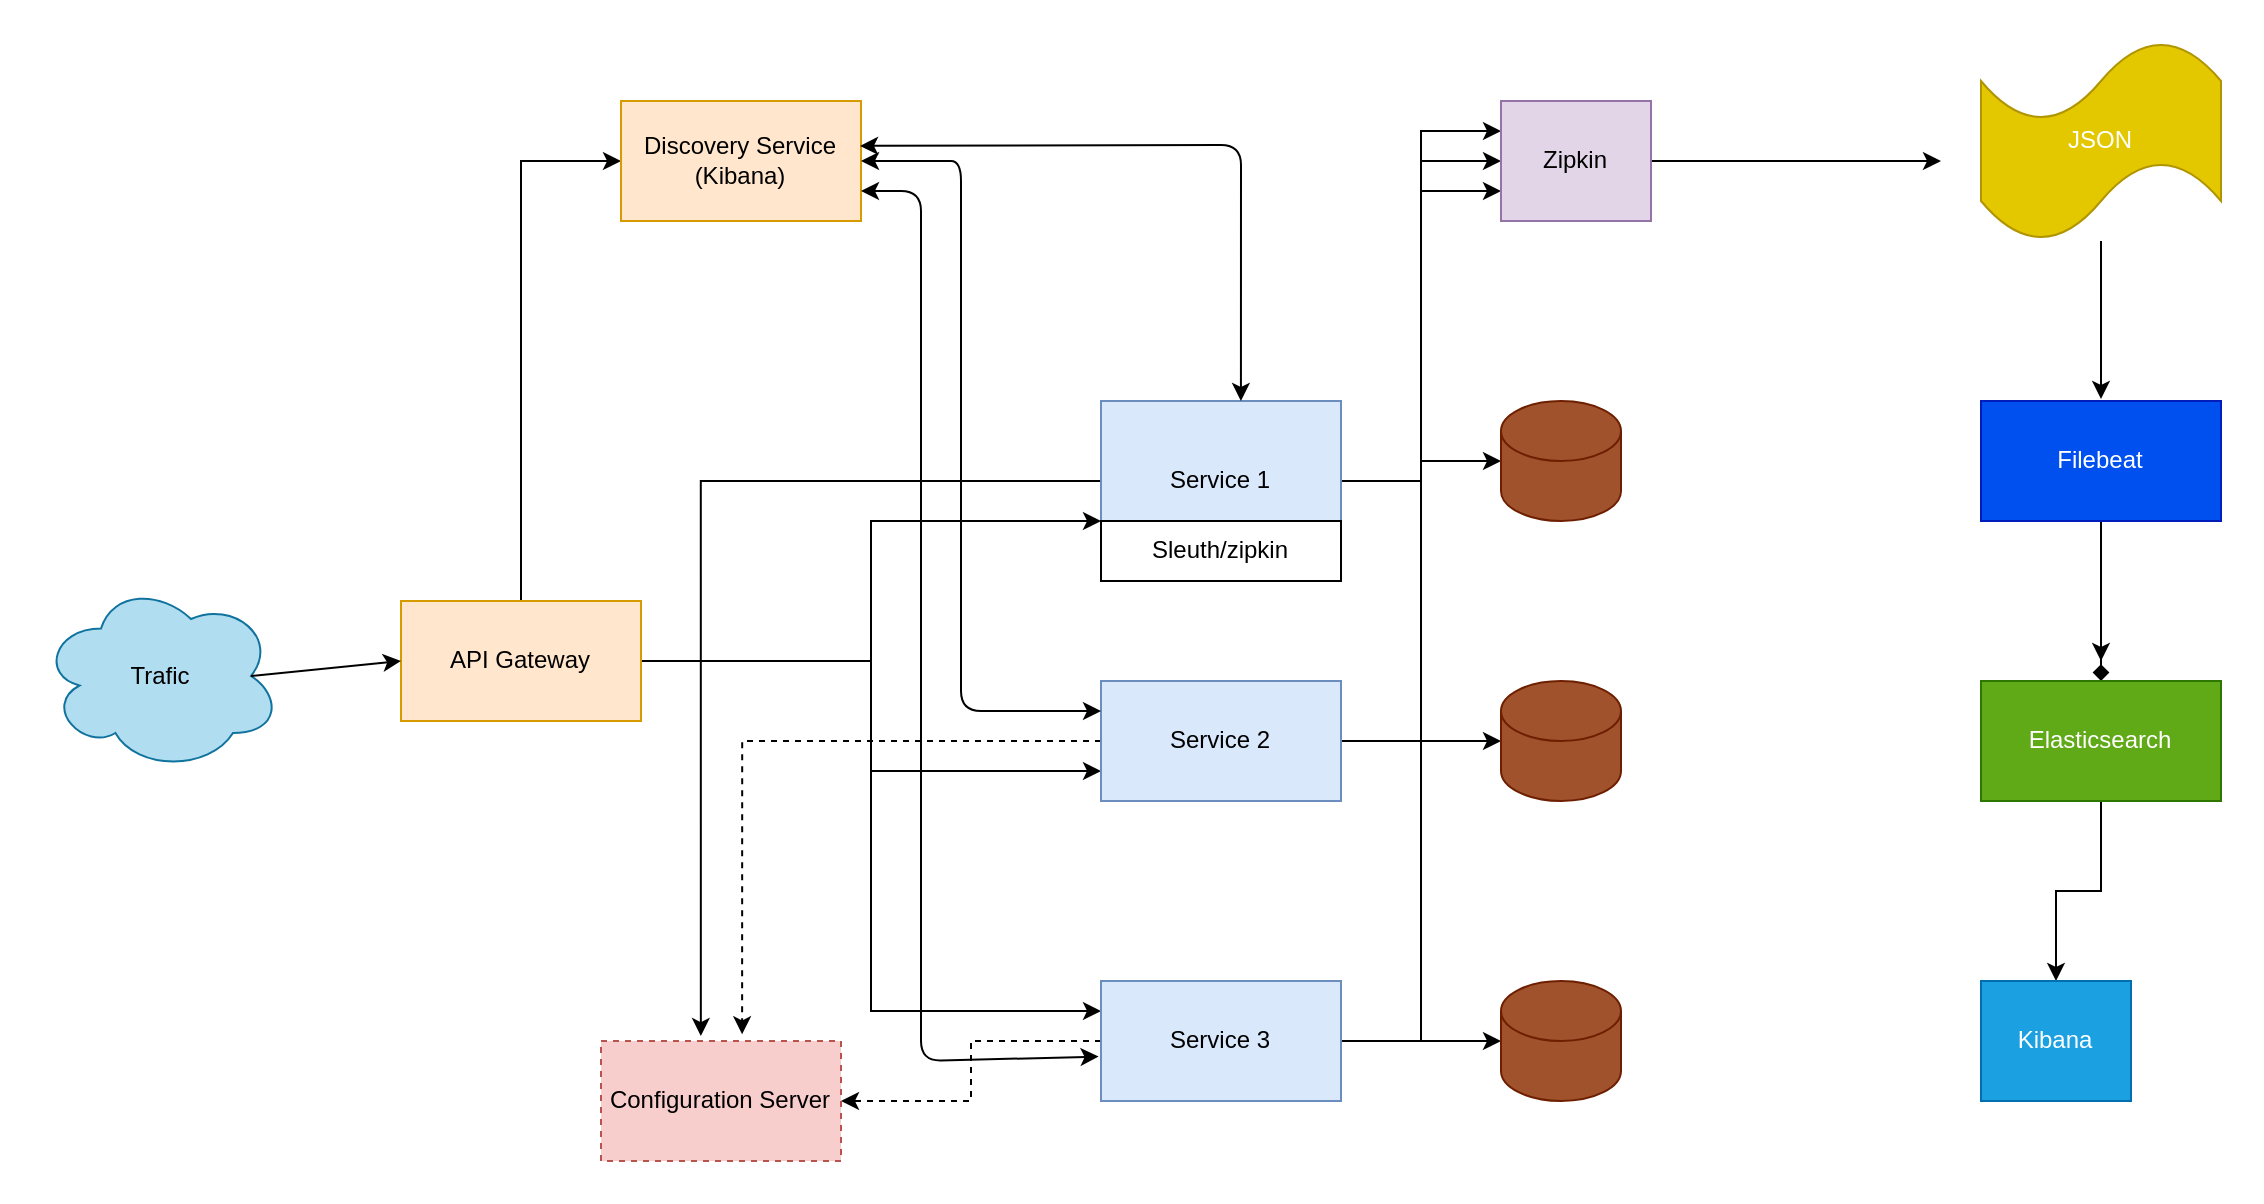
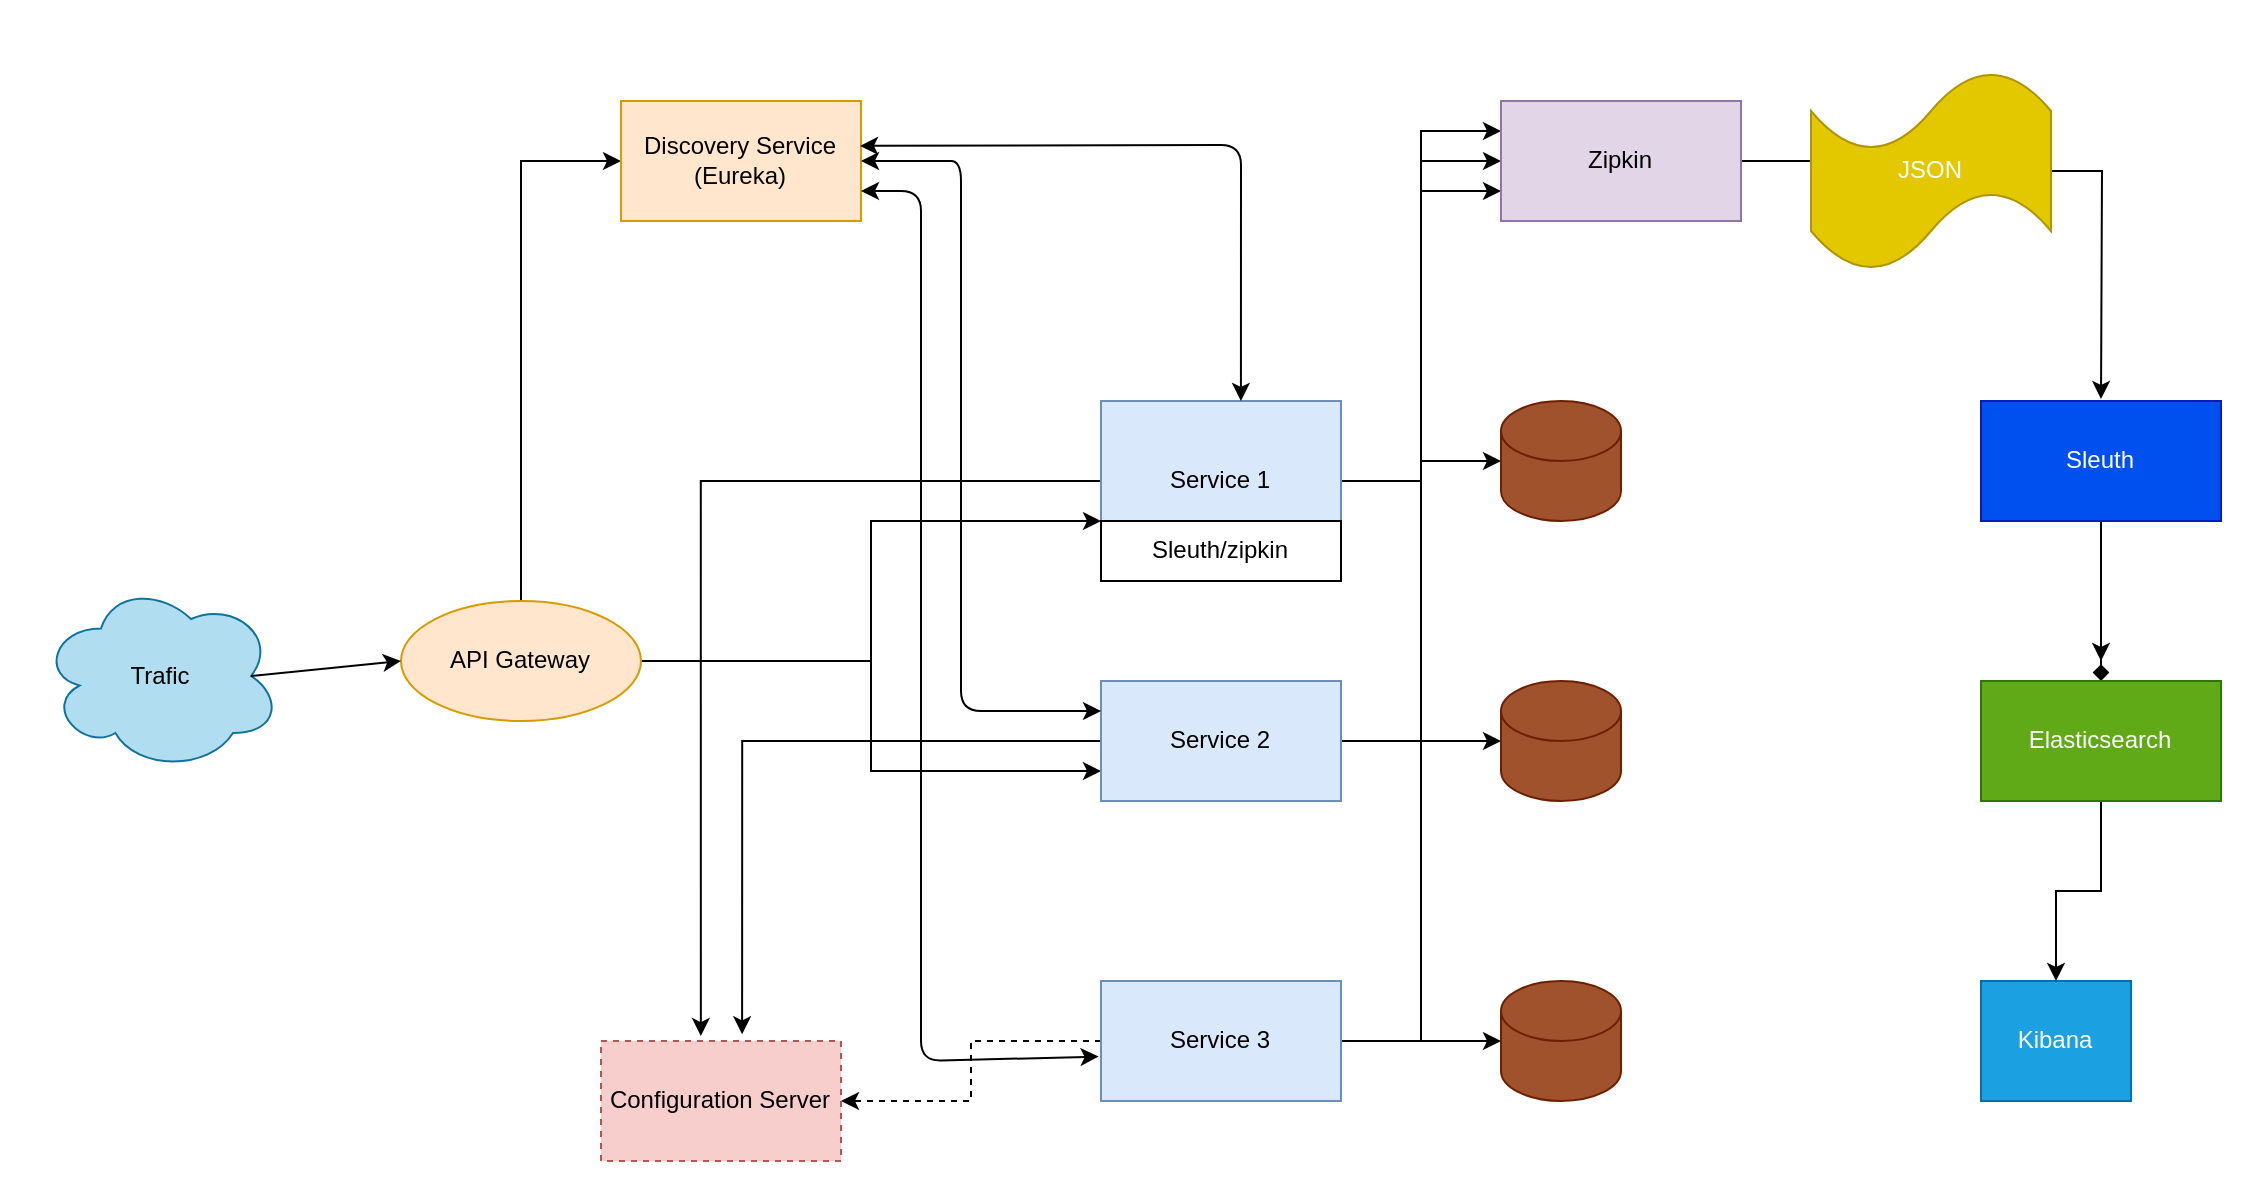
(2101, 141) -> (1931, 171)
(741, 161) -> (741, 161)
(1576, 161) -> (1621, 161)
(2101, 461) -> (2101, 461)
(521, 661) -> (521, 661)
(742, 794) -> (742, 794)
(871, 1001) -> none
